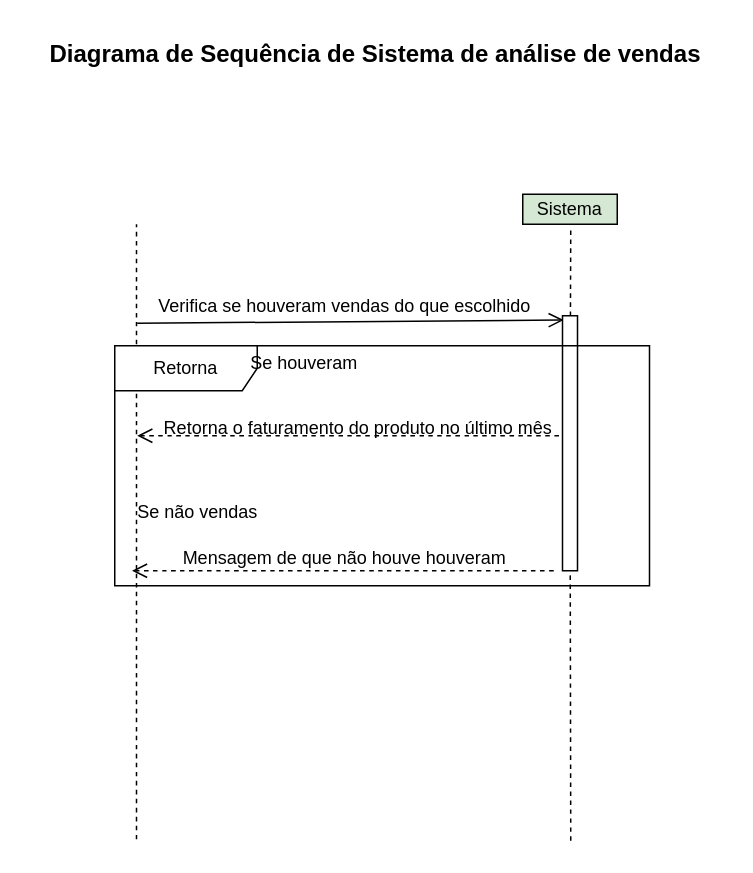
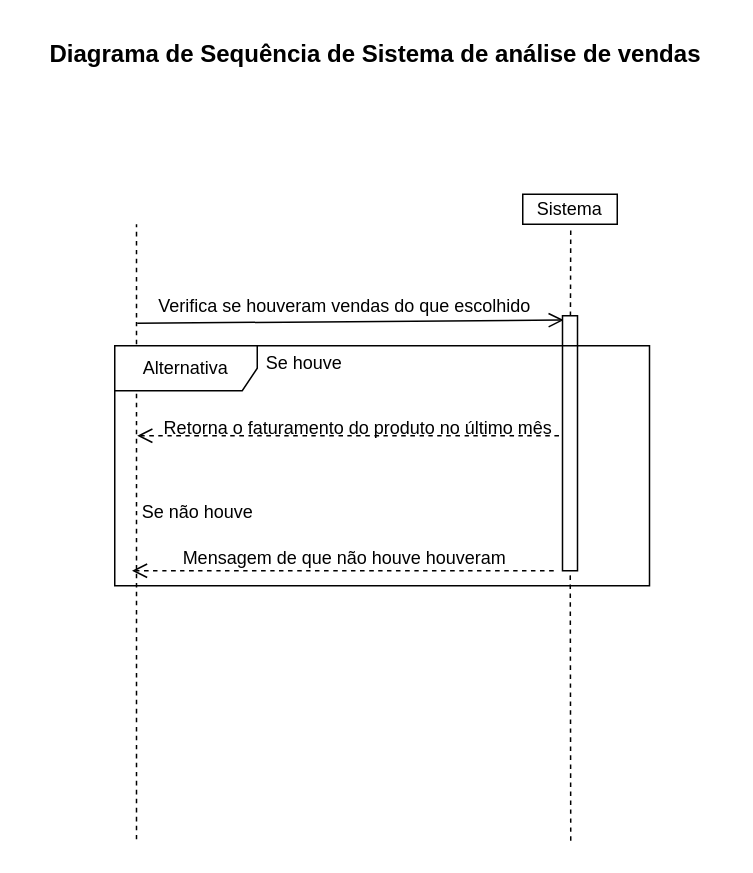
(570, 209) -> (570, 209)
(305, 361) -> (305, 361)
(186, 368) -> (186, 368)
(198, 509) -> (198, 509)
